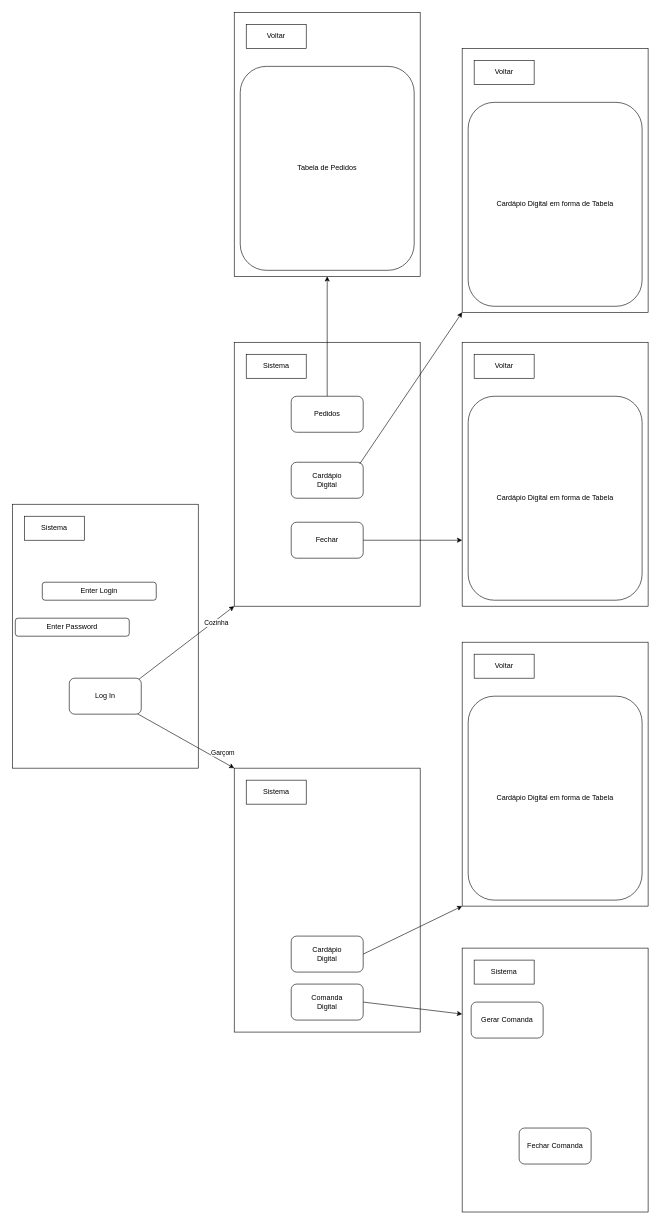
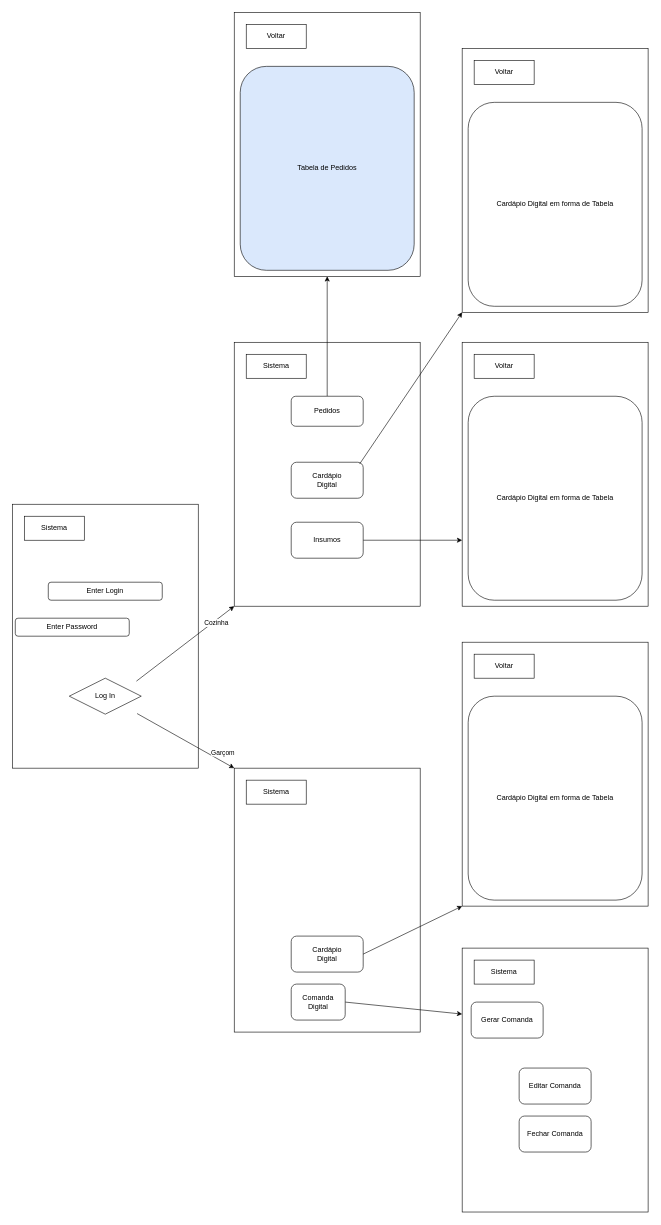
(327, 168) -> (327, 168)
(327, 414) -> (327, 411)
(327, 540) -> (327, 540)
(99, 591) -> (105, 591)
(105, 696) -> (105, 696)
(327, 1002) -> (318, 1002)
none -> (555, 1086)
(555, 1146) -> (555, 1134)
